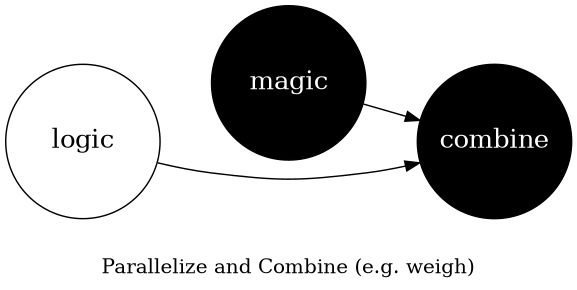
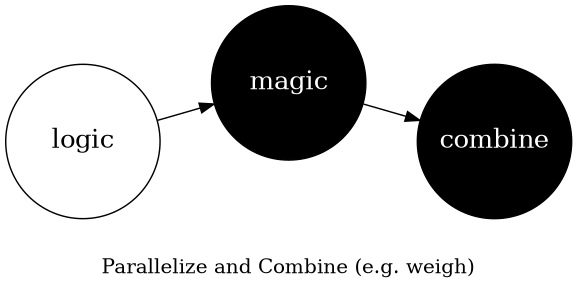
(281, 179) -> (179, 114)
